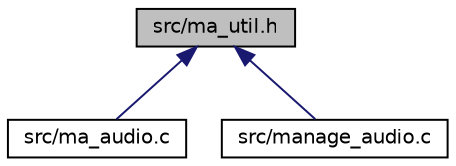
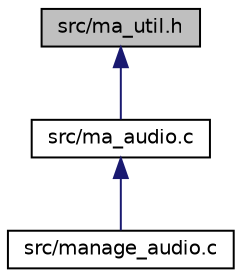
(283, 90) -> (121, 204)
